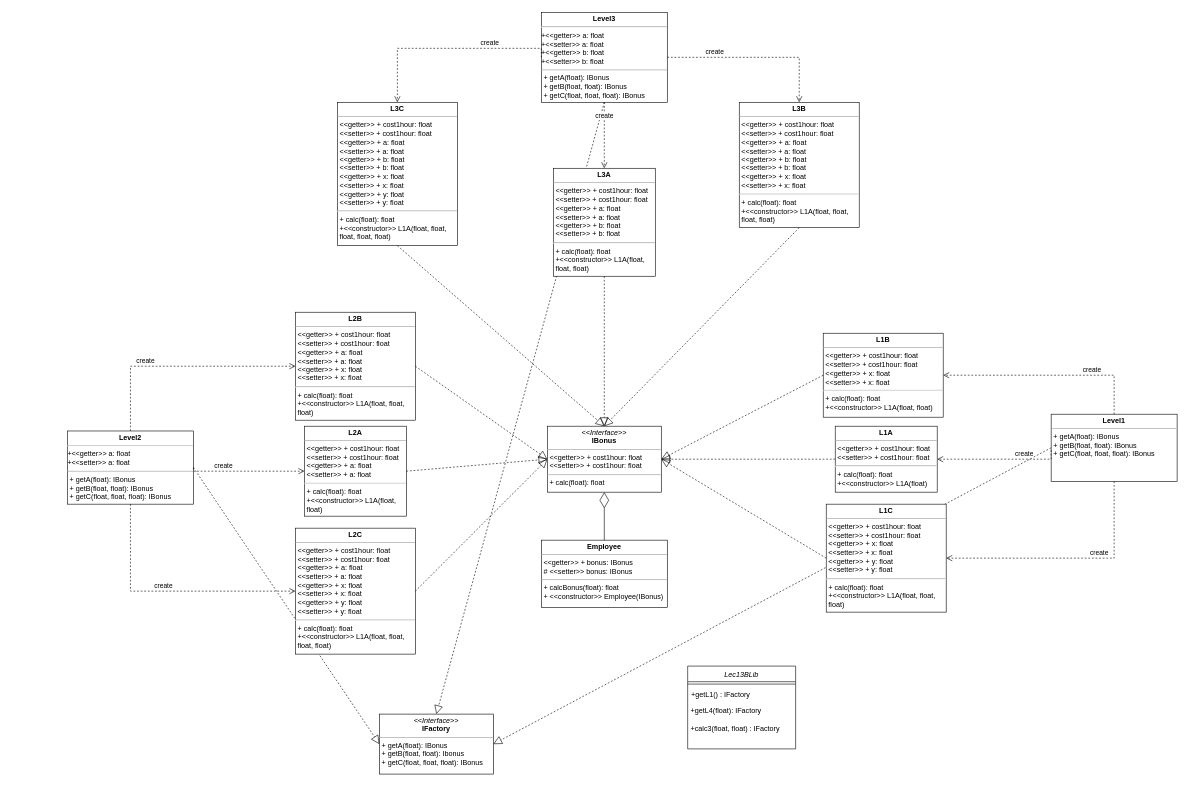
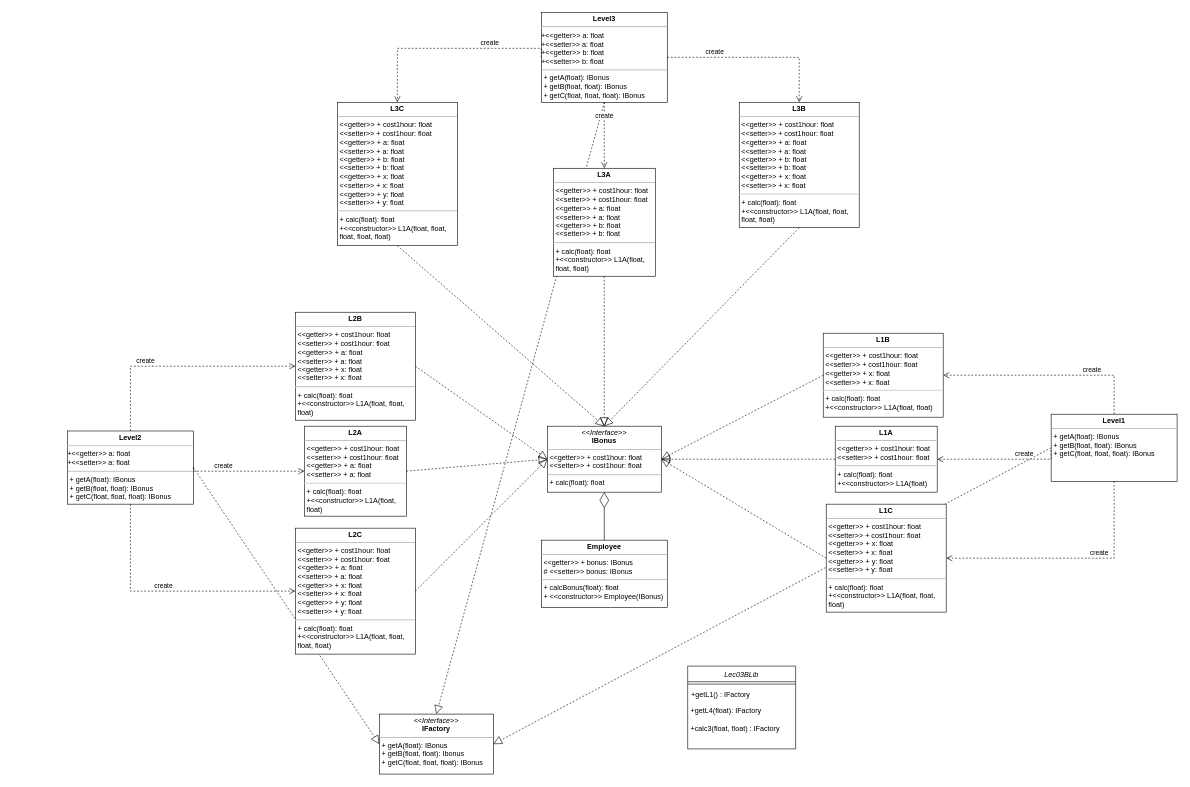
(742, 674) -> (742, 674)
